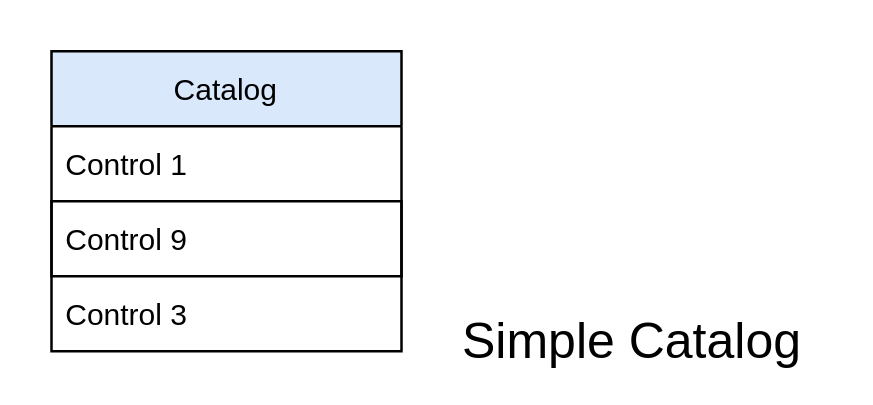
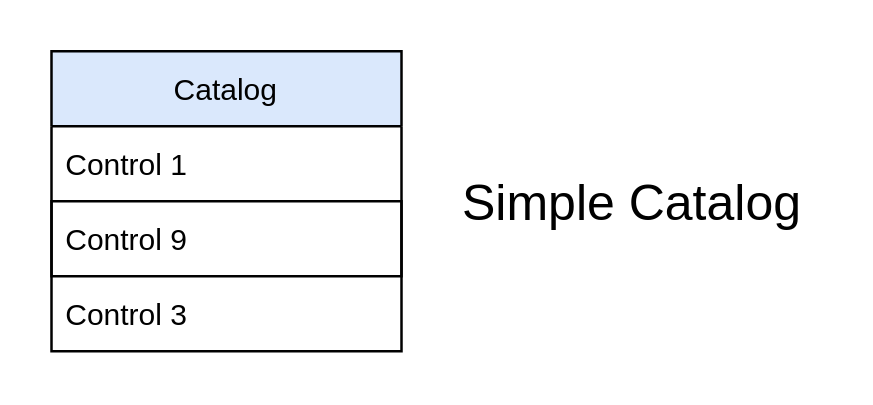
(631, 339) -> (631, 201)
